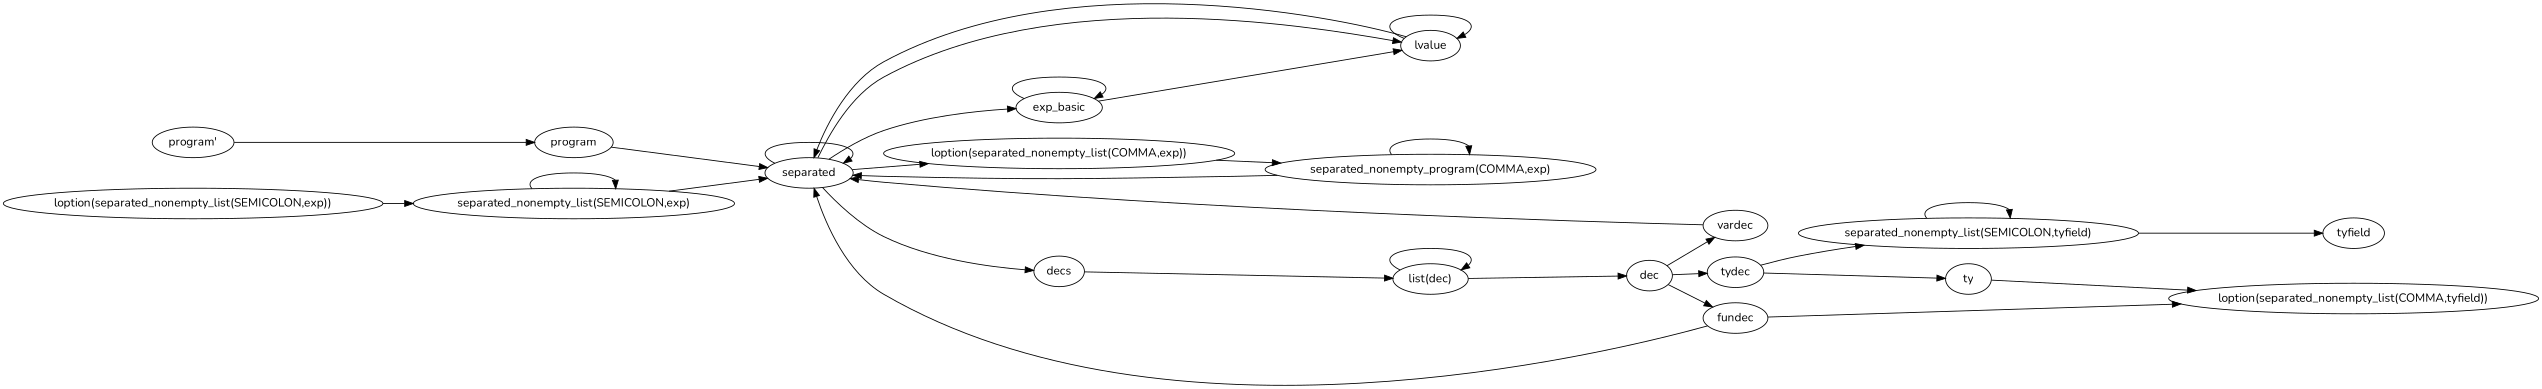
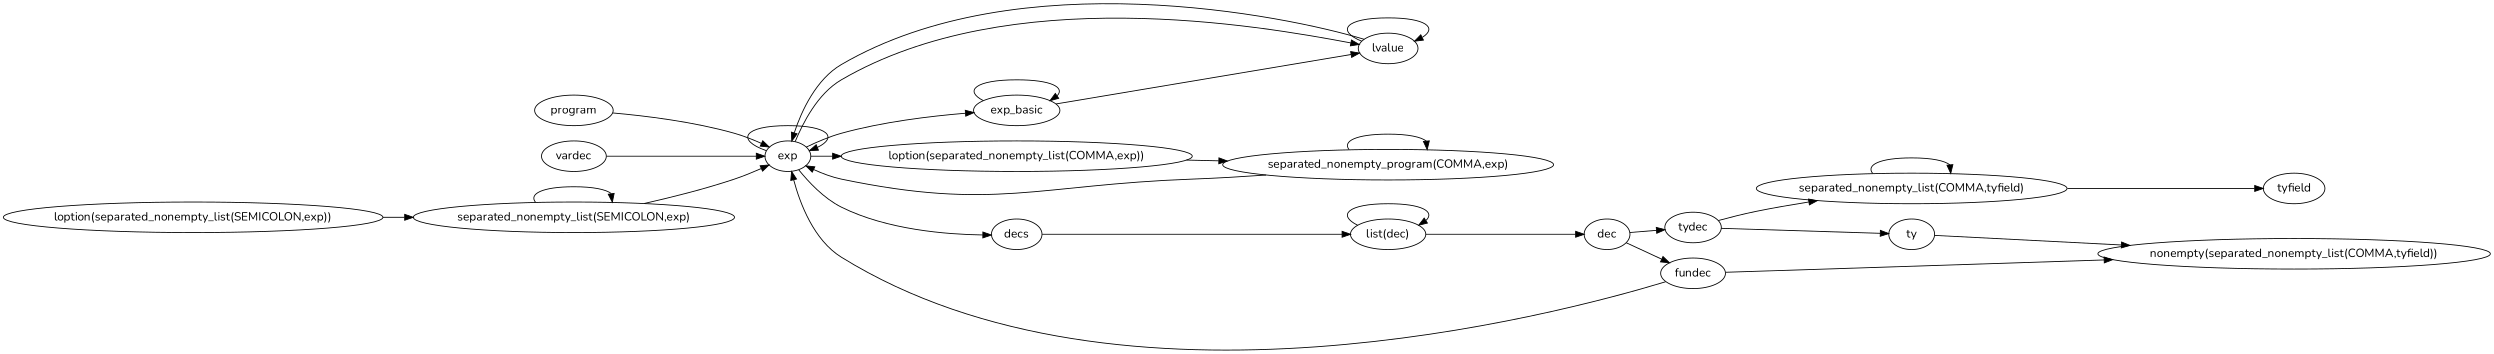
(193, 142) -> none
(809, 173) -> (788, 156)
(1968, 233) -> (1912, 188)
(1687, 254) -> none
(2354, 299) -> (2294, 254)
